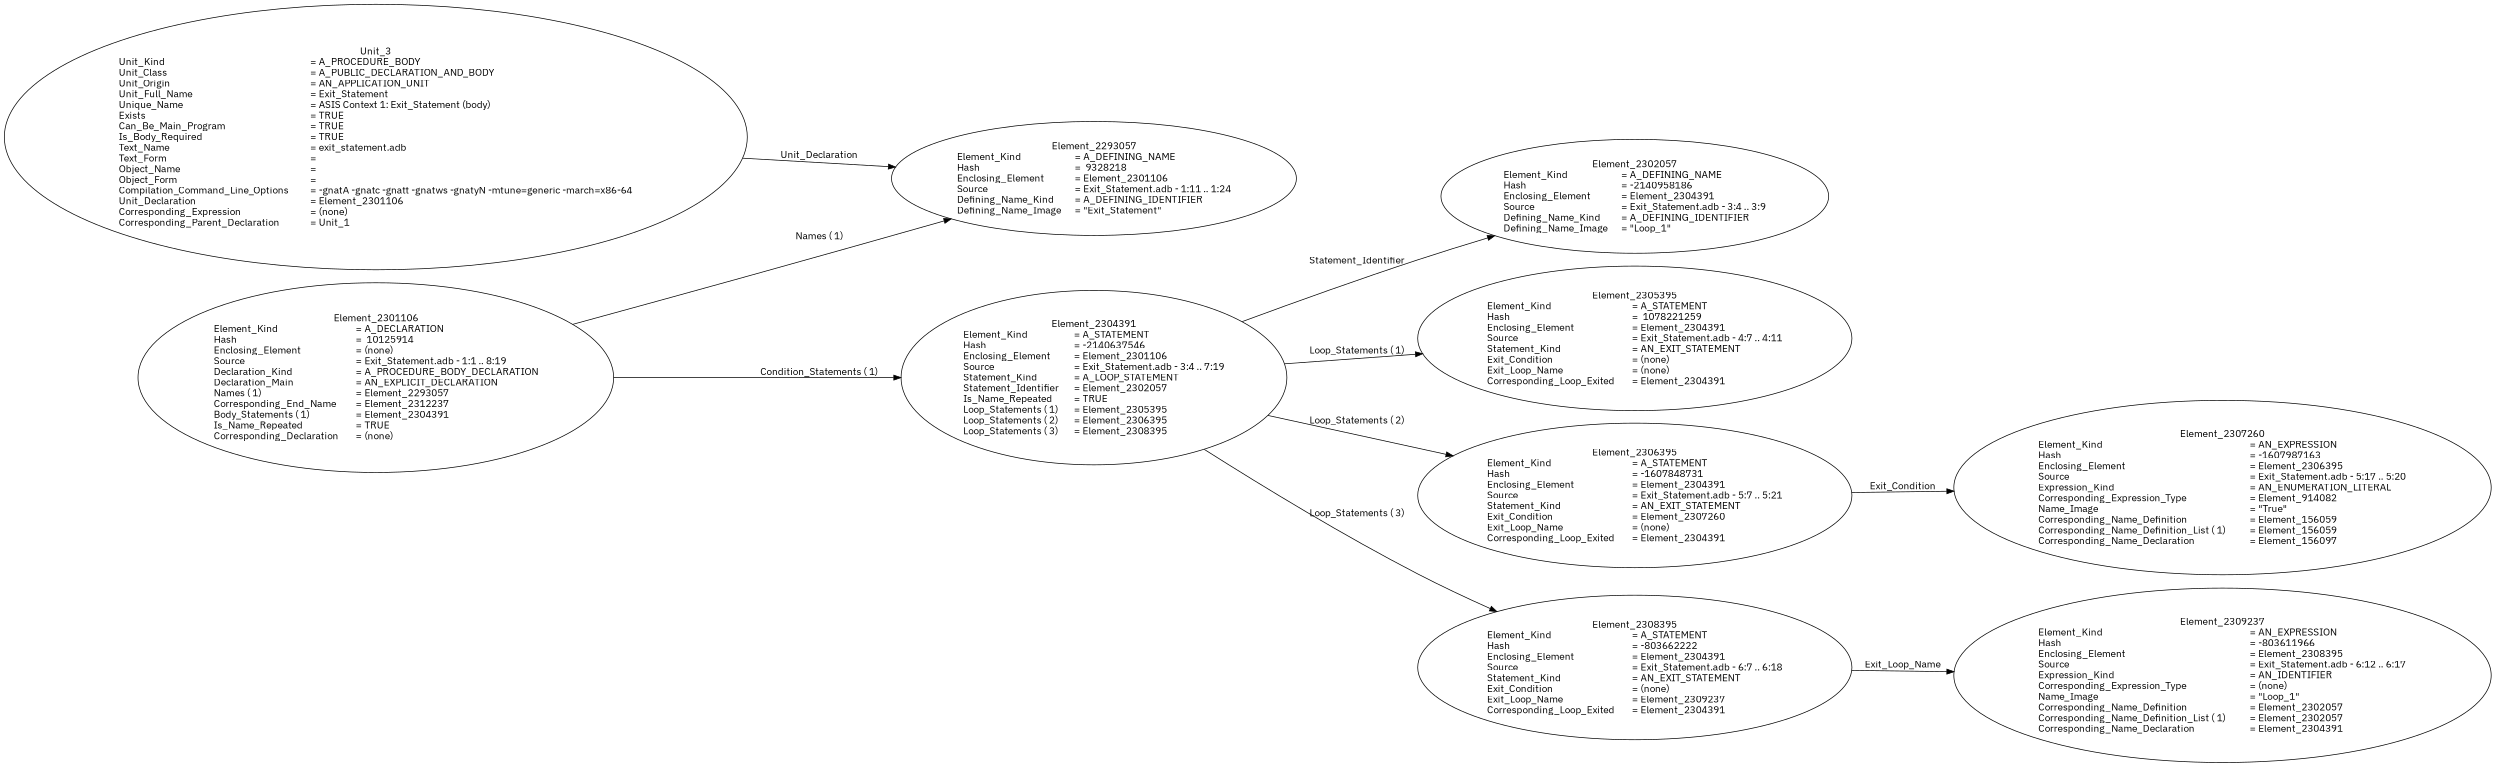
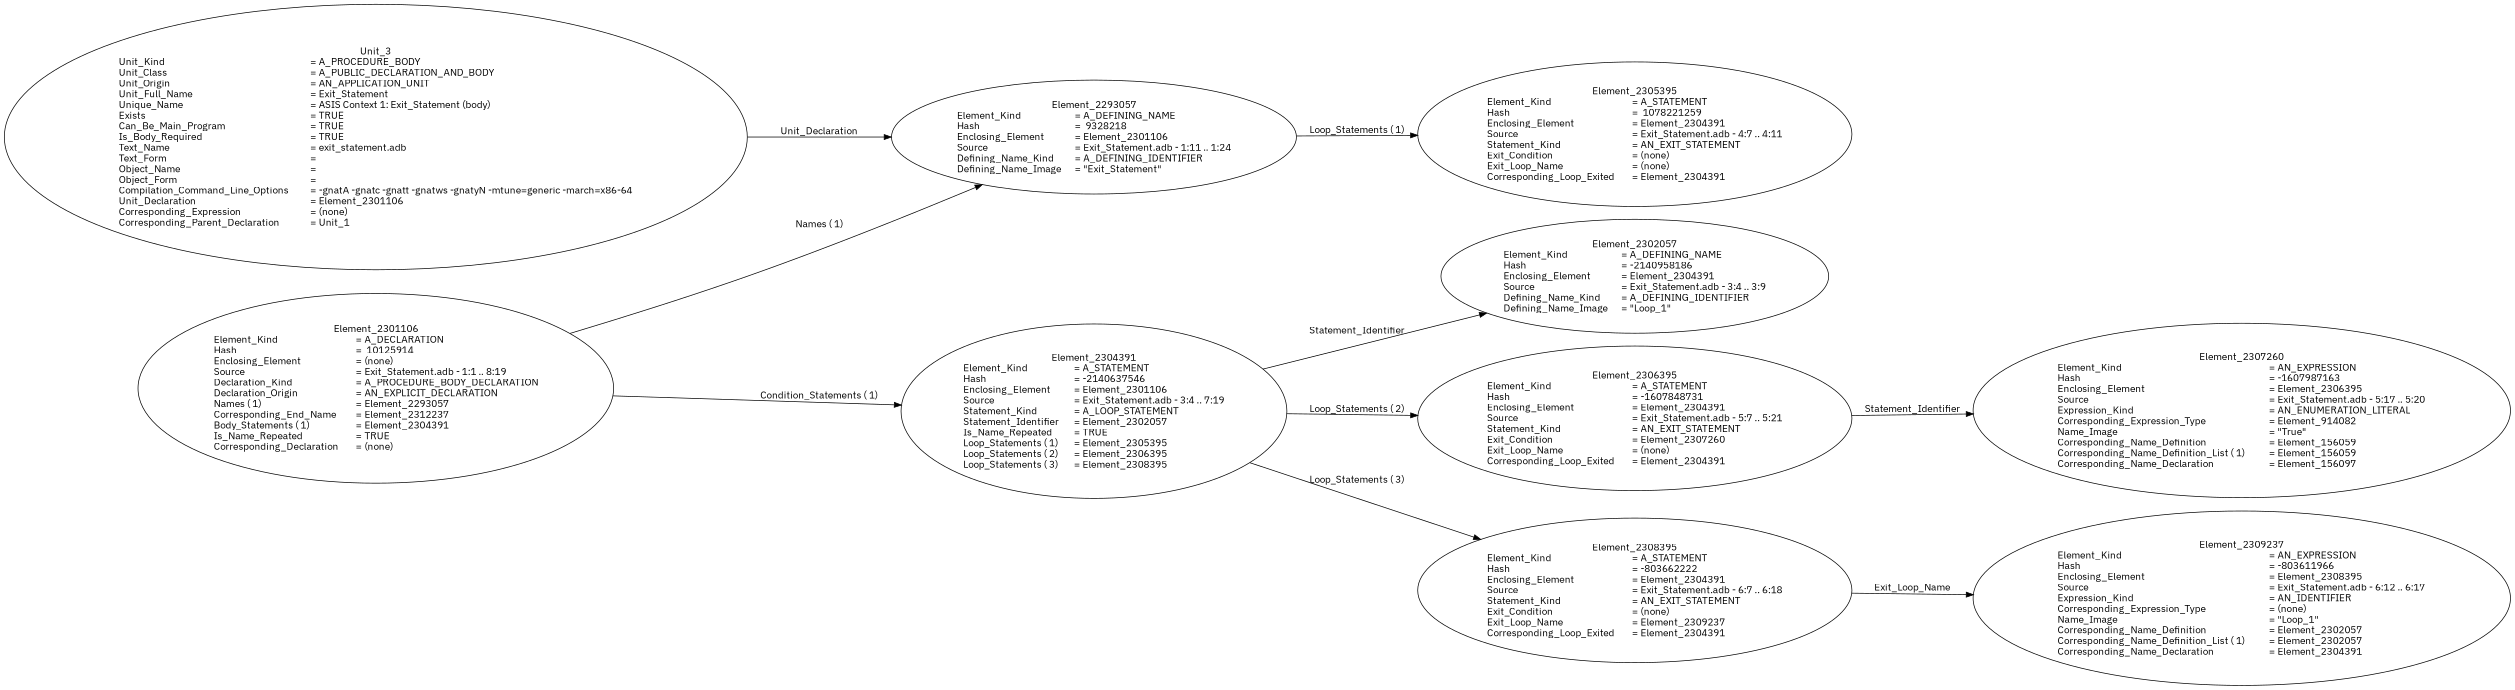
(1350, 359) -> (1353, 136)
(259, 383) -> (261, 393)
(1903, 486) -> (1913, 409)
